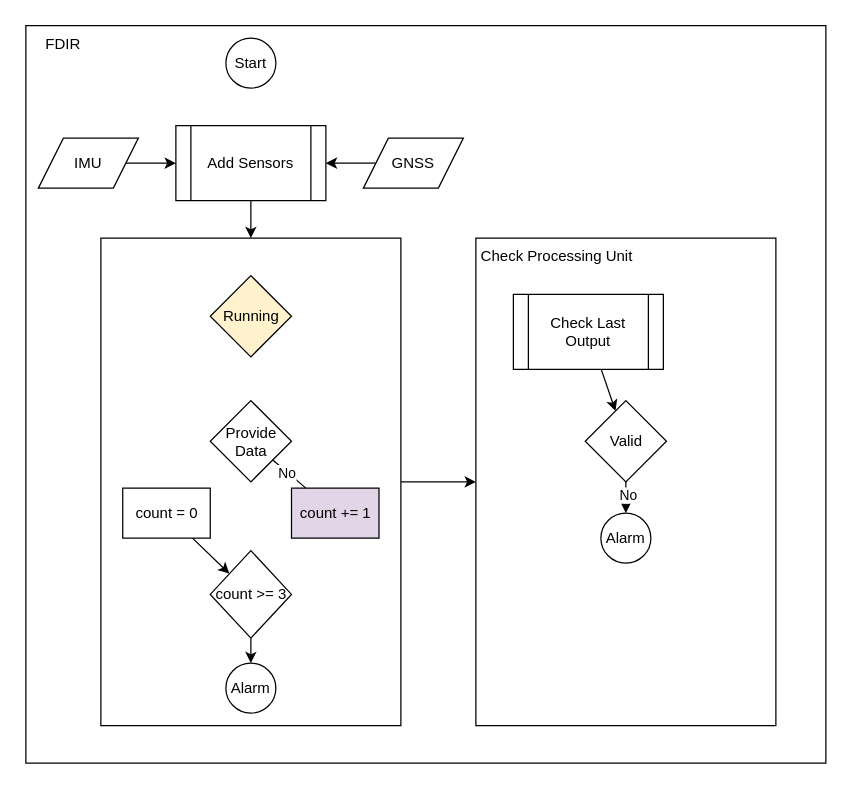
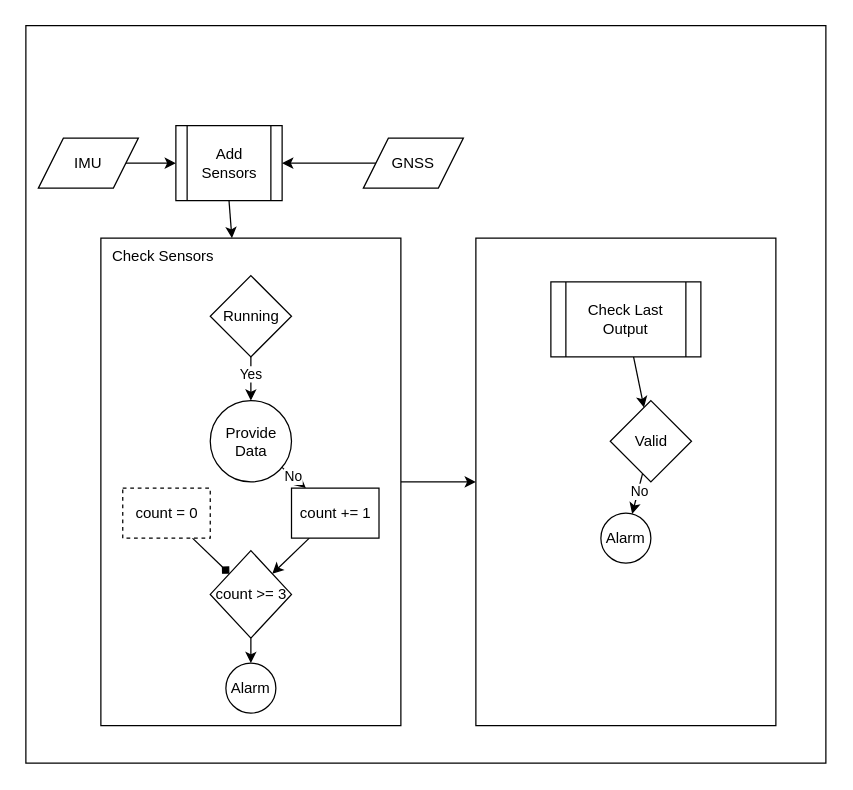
(63, 44) -> none
(251, 63) -> none
(251, 163) -> (229, 163)
none -> (163, 257)
(557, 257) -> none
(251, 316) -> (251, 316)
(588, 332) -> (626, 319)
none -> (251, 374)
(251, 441) -> (251, 441)
(626, 441) -> (651, 441)
(289, 474) -> (290, 475)
(166, 513) -> (166, 513)
(335, 513) -> (335, 513)
none -> (294, 553)
(222, 567) -> (222, 566)
